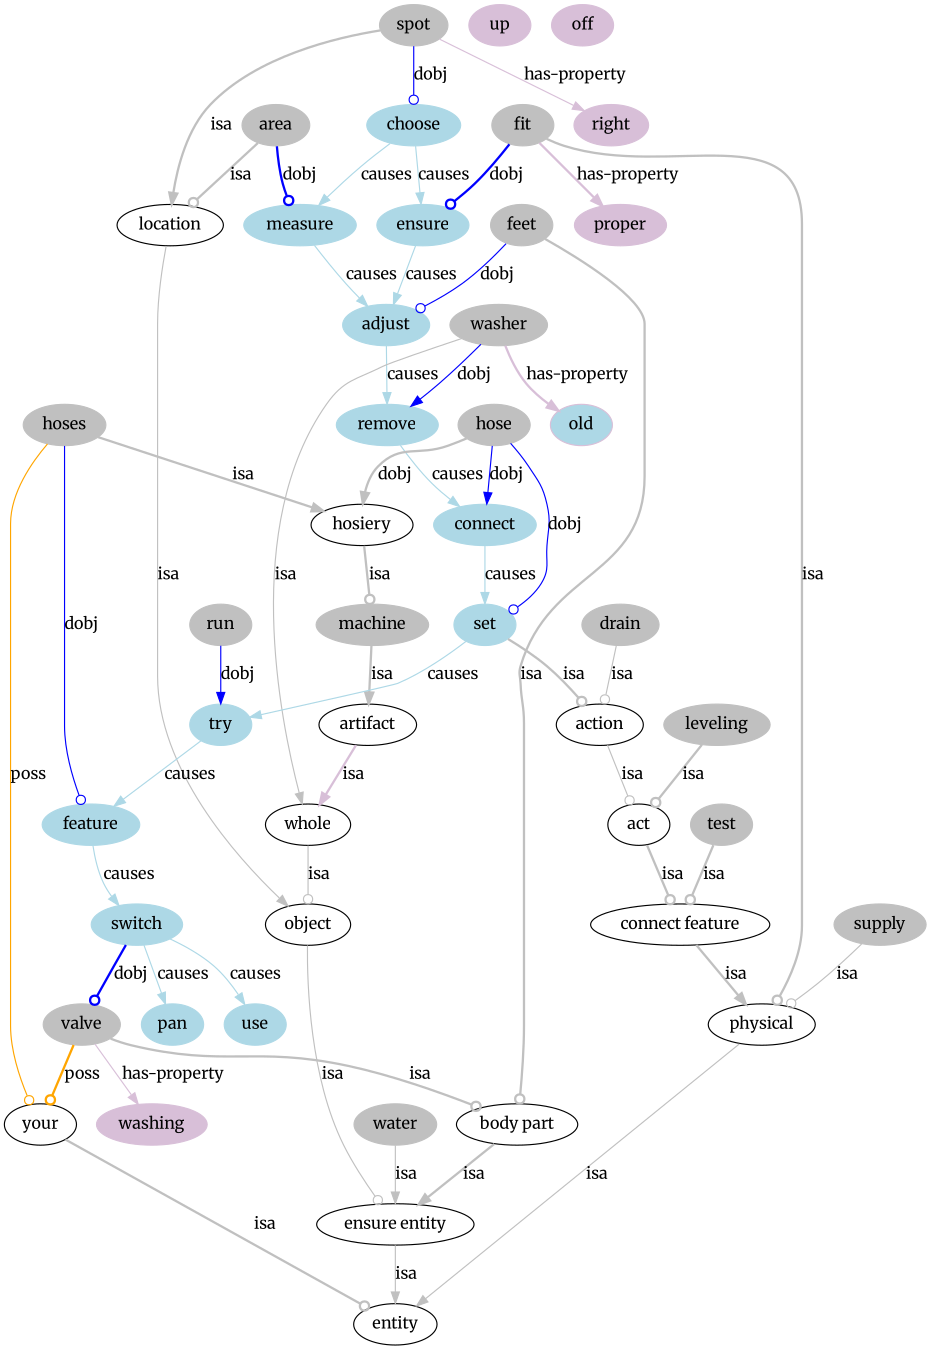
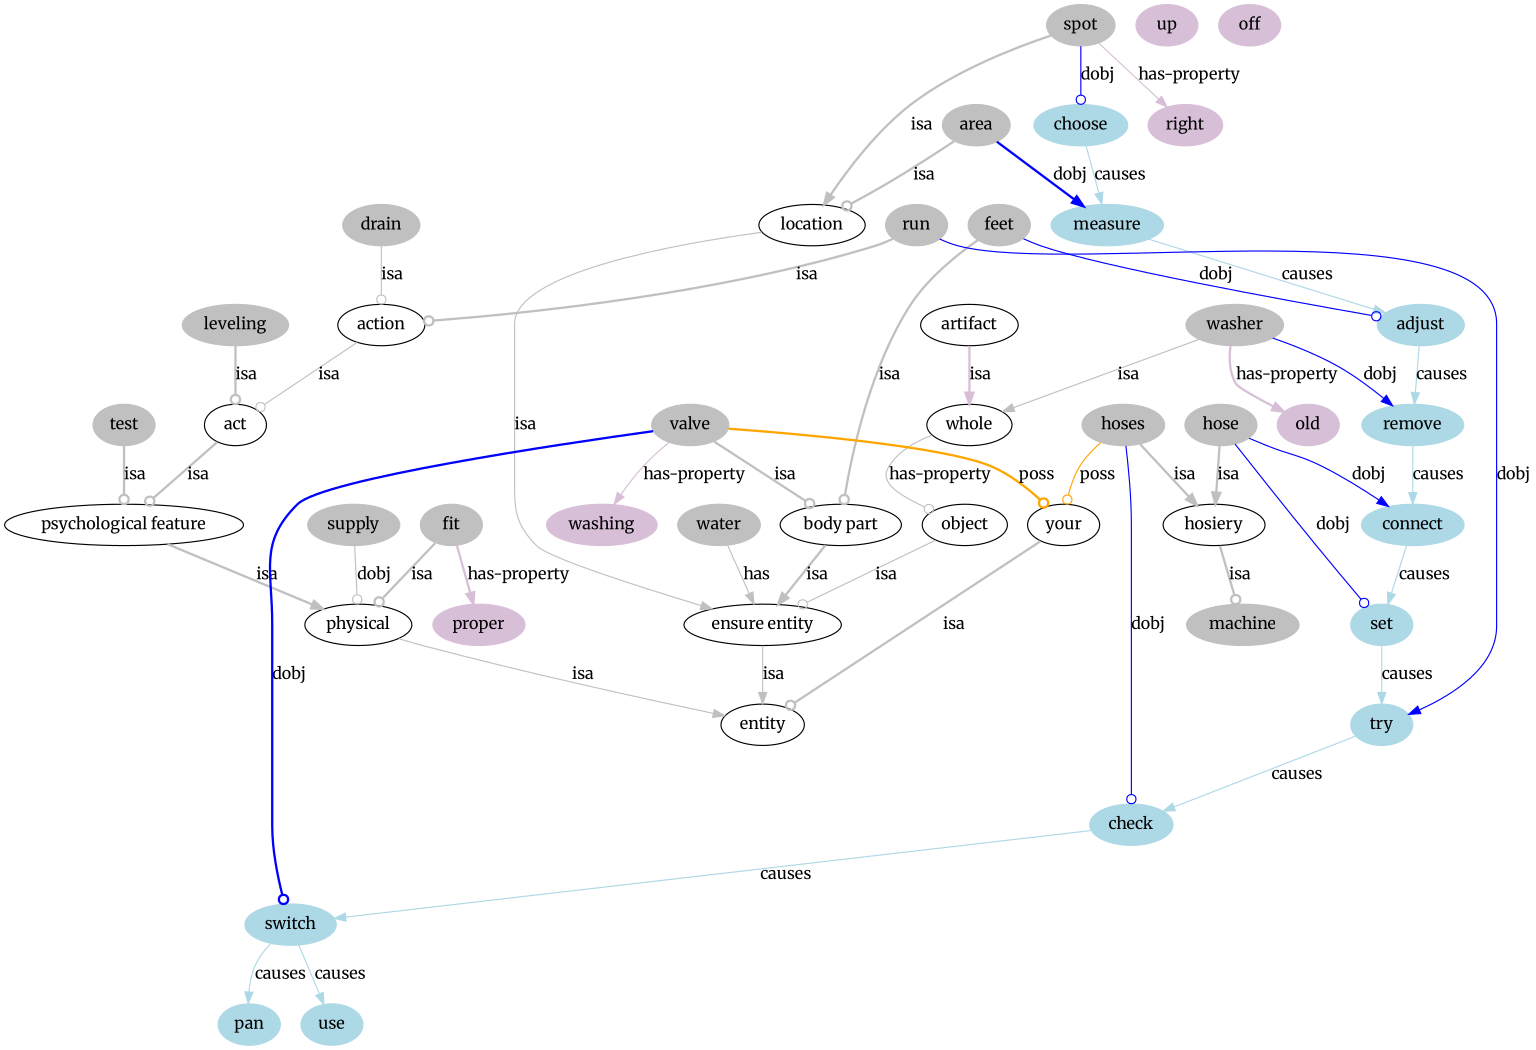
(280, 172) -> (1036, 171)
(423, 225) -> none
(581, 425) -> (1308, 425)
(395, 475) -> (1228, 475)
(158, 590) -> (515, 389)
(546, 665) -> (666, 293)
(370, 669) -> none
(91, 825) -> (1131, 825)
(319, 875) -> (940, 475)
(680, 925) -> (124, 525)
(111, 971) -> (286, 517)
(847, 975) -> (374, 575)
(406, 1174) -> (757, 575)
